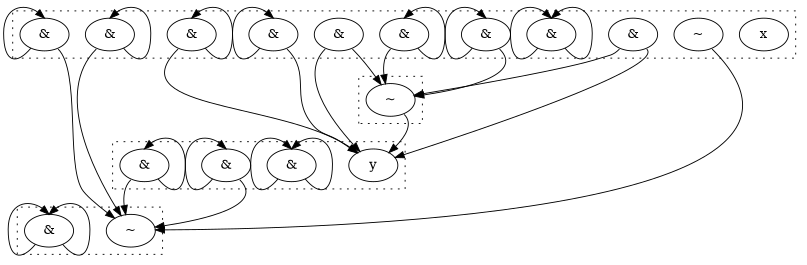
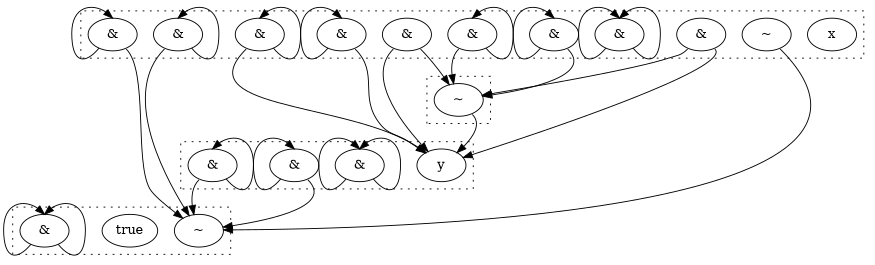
none -> (130, 231)
